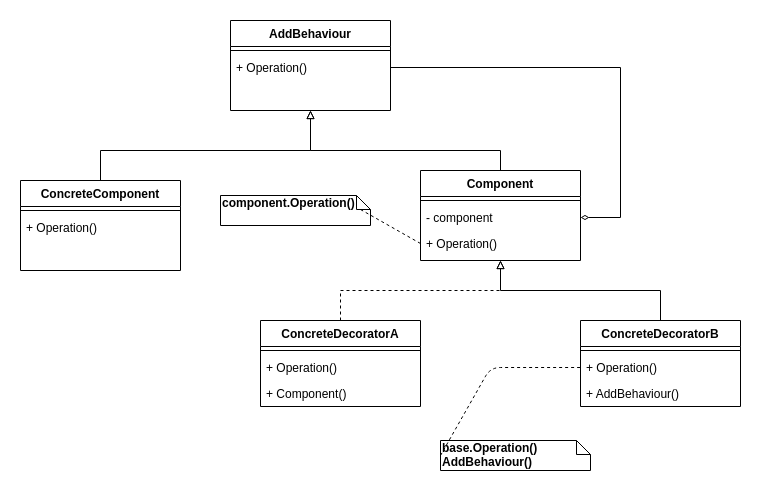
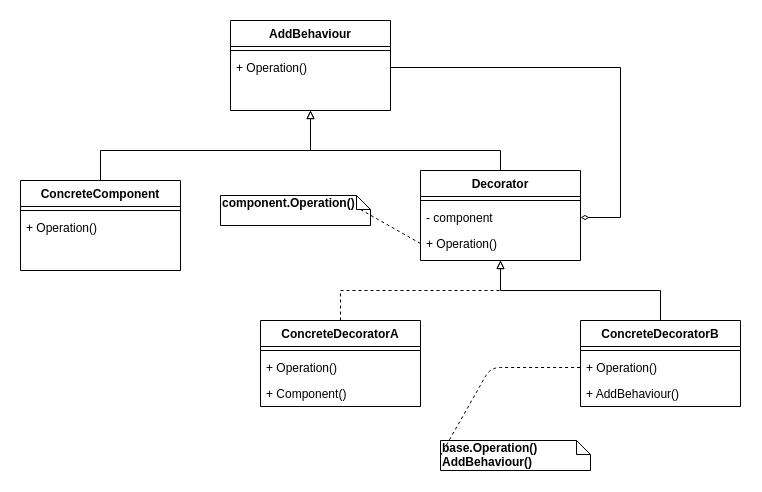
(500, 184) -> (500, 184)
